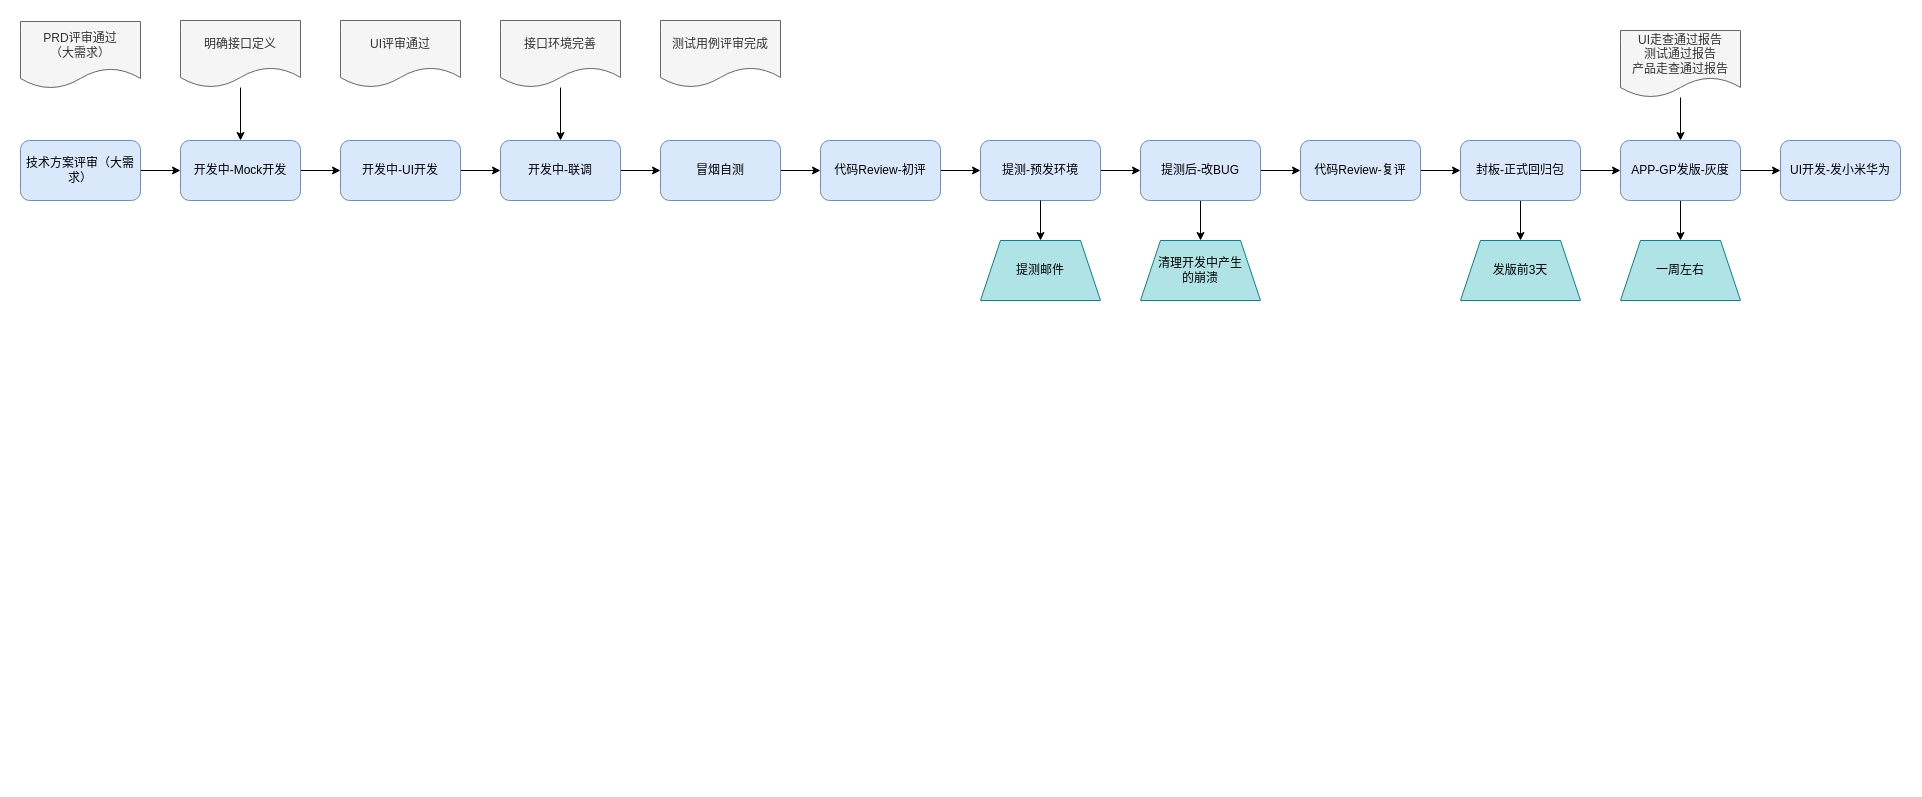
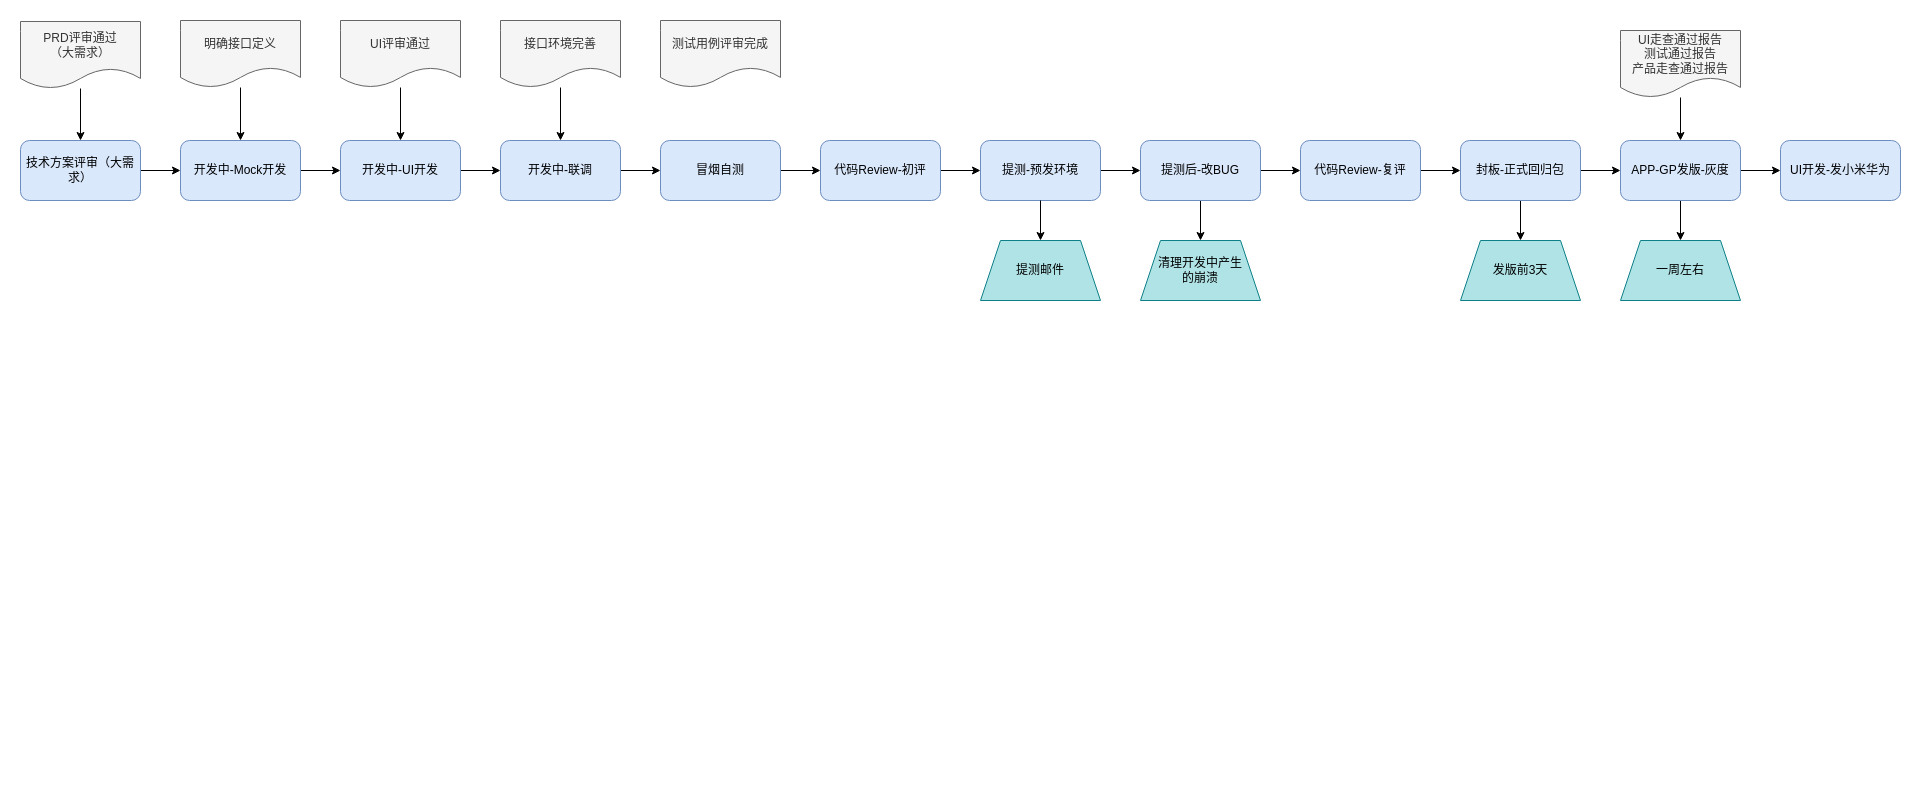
none -> (81, 111)
none -> (401, 111)
